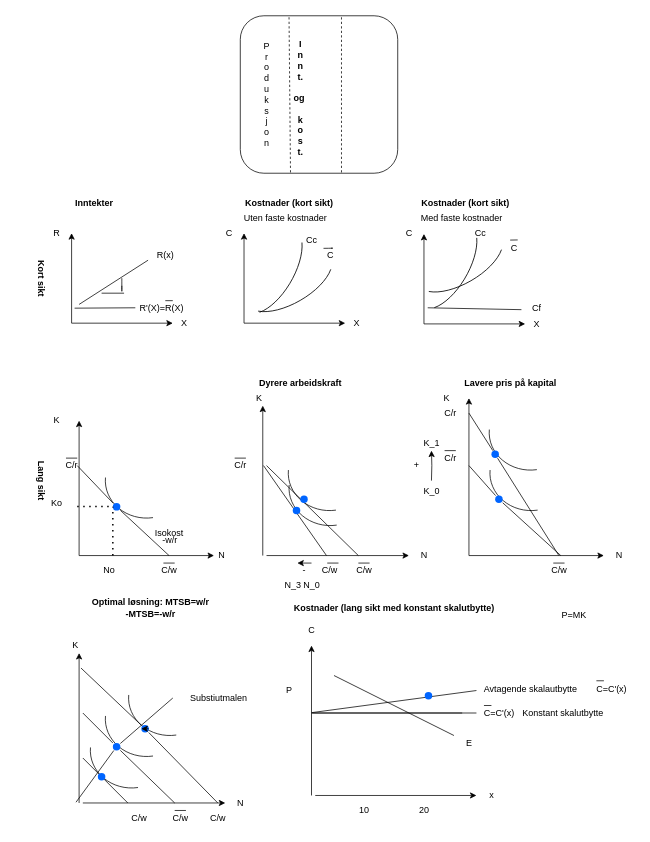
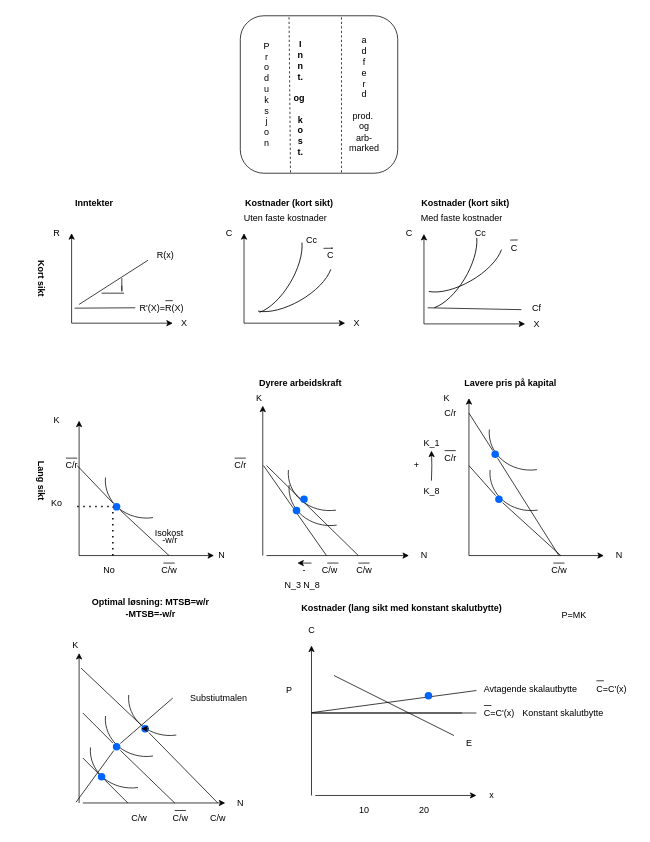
none -> (364, 94)
(432, 492) -> (432, 492)
(312, 585) -> (312, 585)
(394, 608) -> (402, 608)
